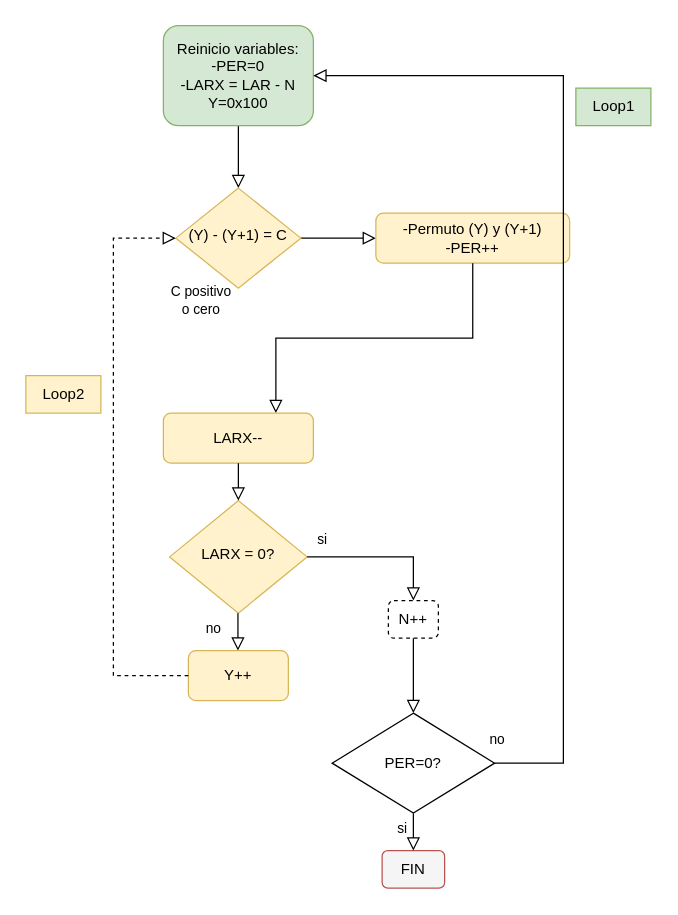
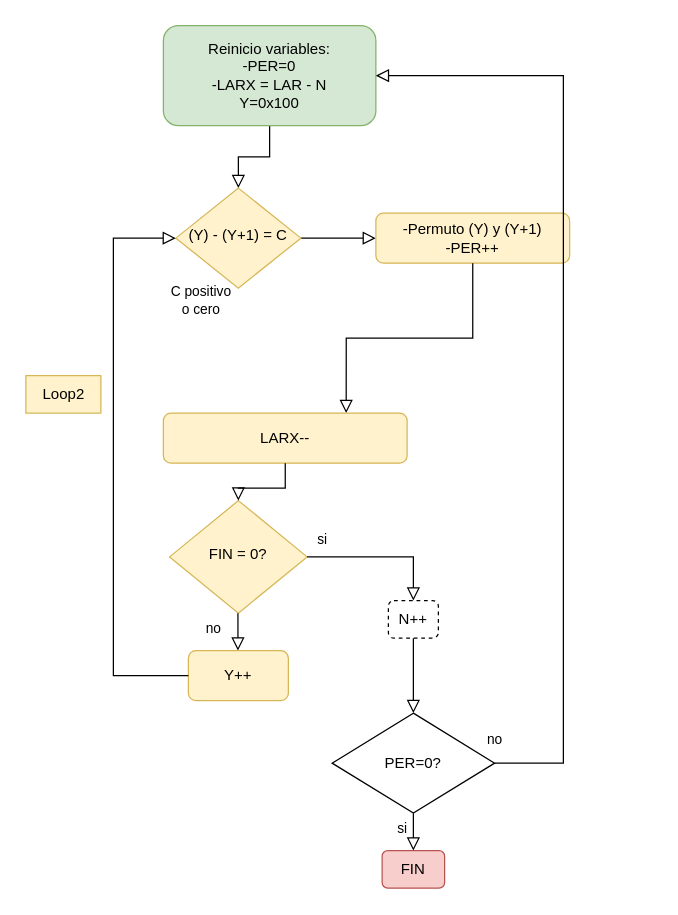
(238, 76) -> (269, 76)
(613, 107) -> none
(238, 438) -> (285, 438)
(113, 469) -> (113, 469)
(238, 554) -> (238, 554)
(413, 869) -> (413, 869)
